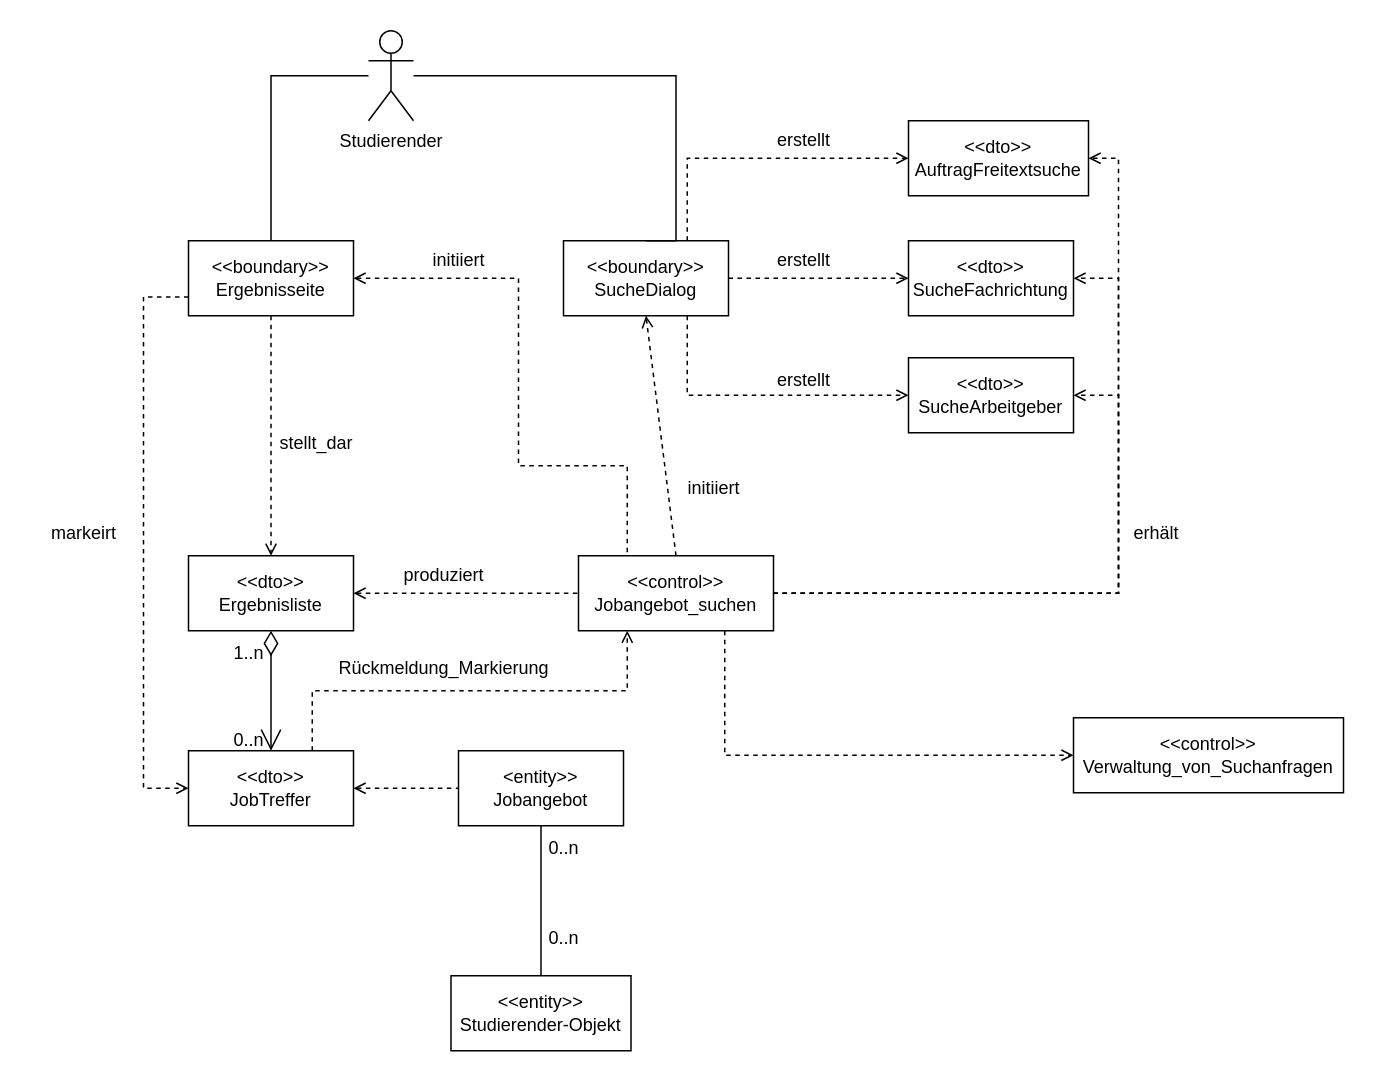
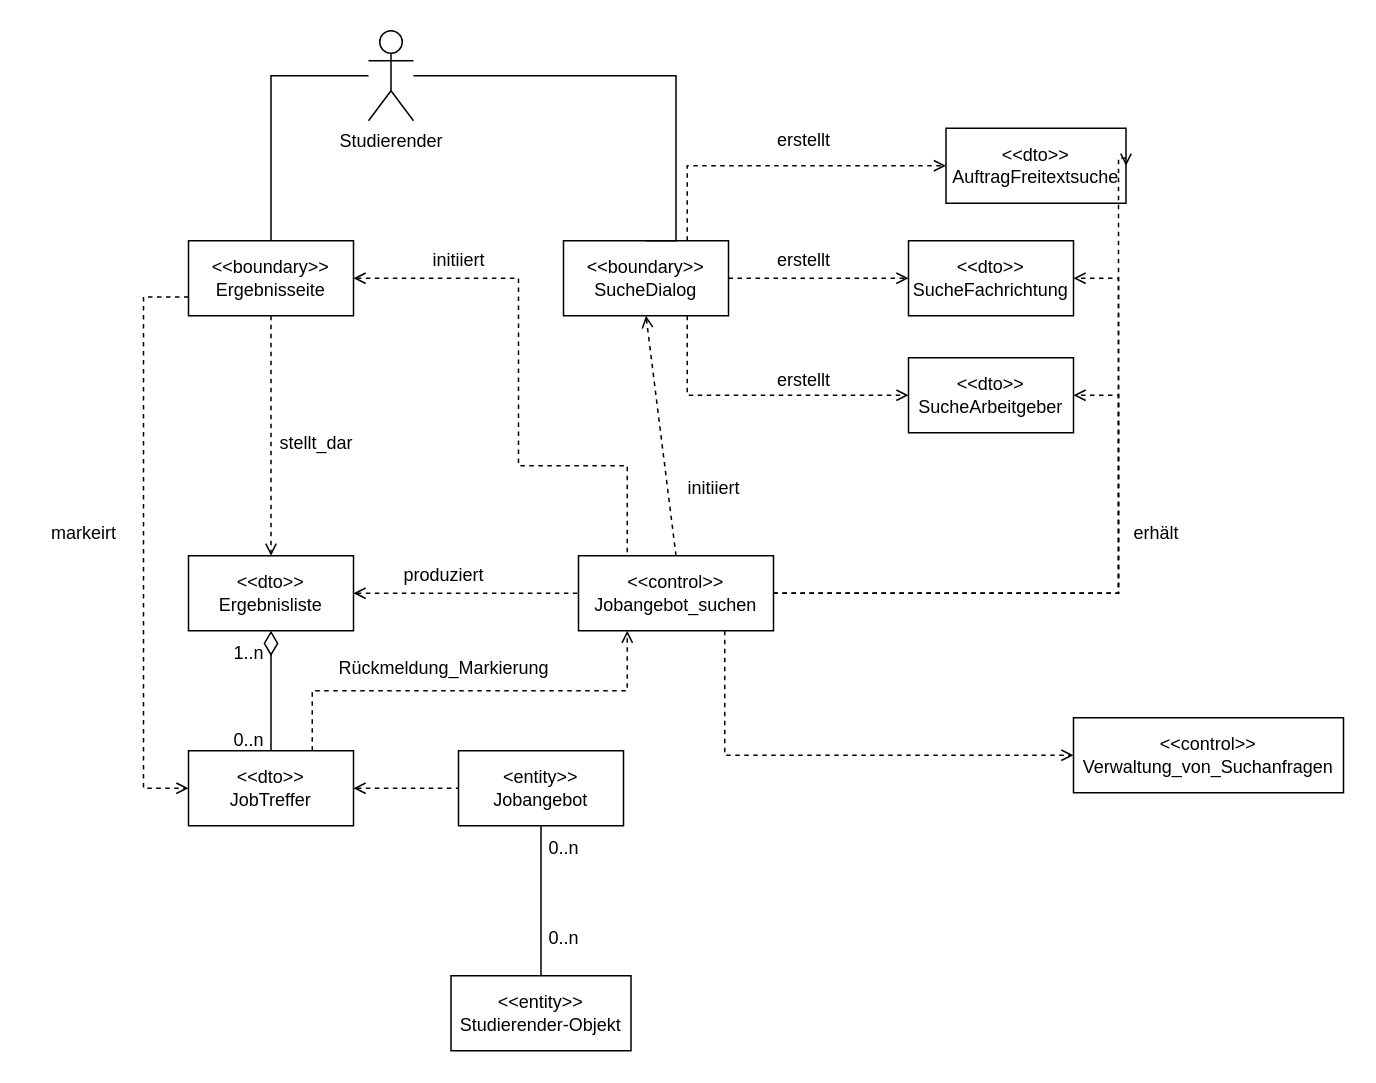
(998, 158) -> (1036, 166)
(271, 743) -> (271, 744)
